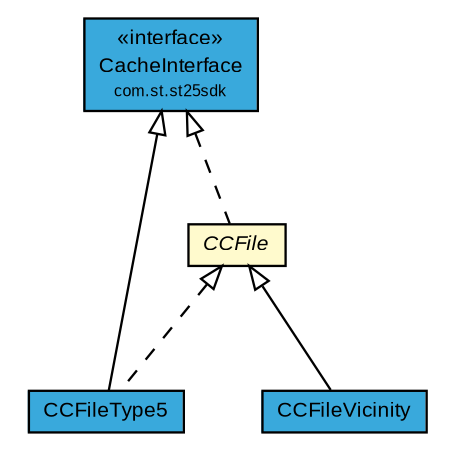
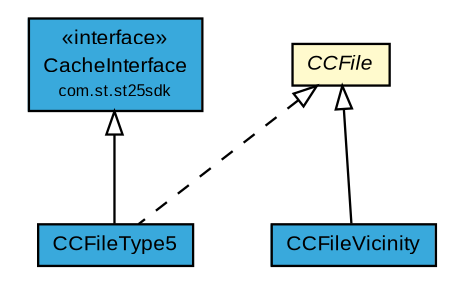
(213, 179) -> none
